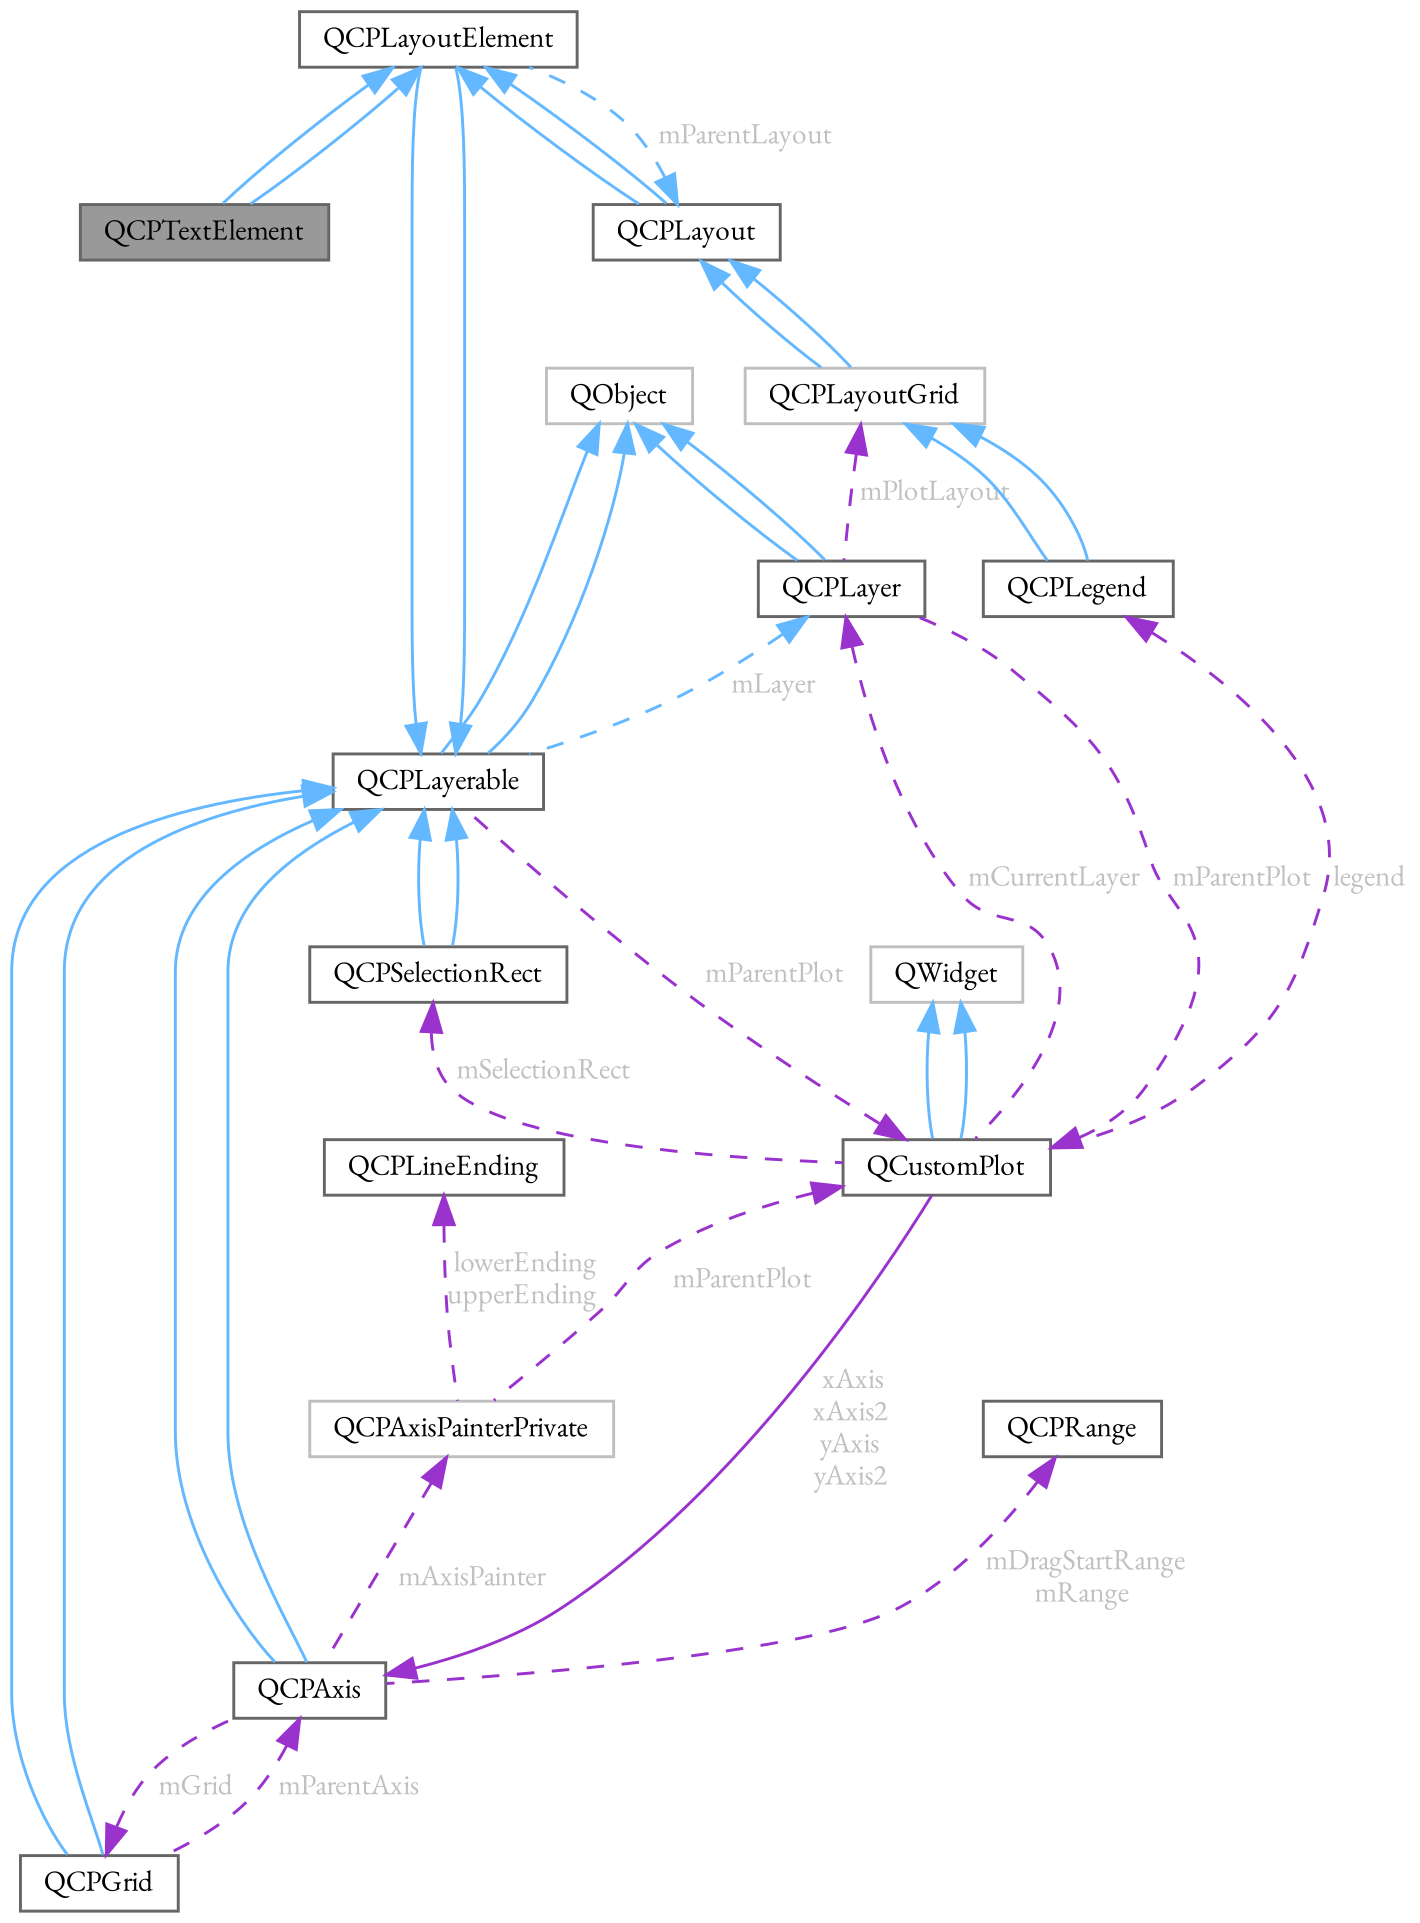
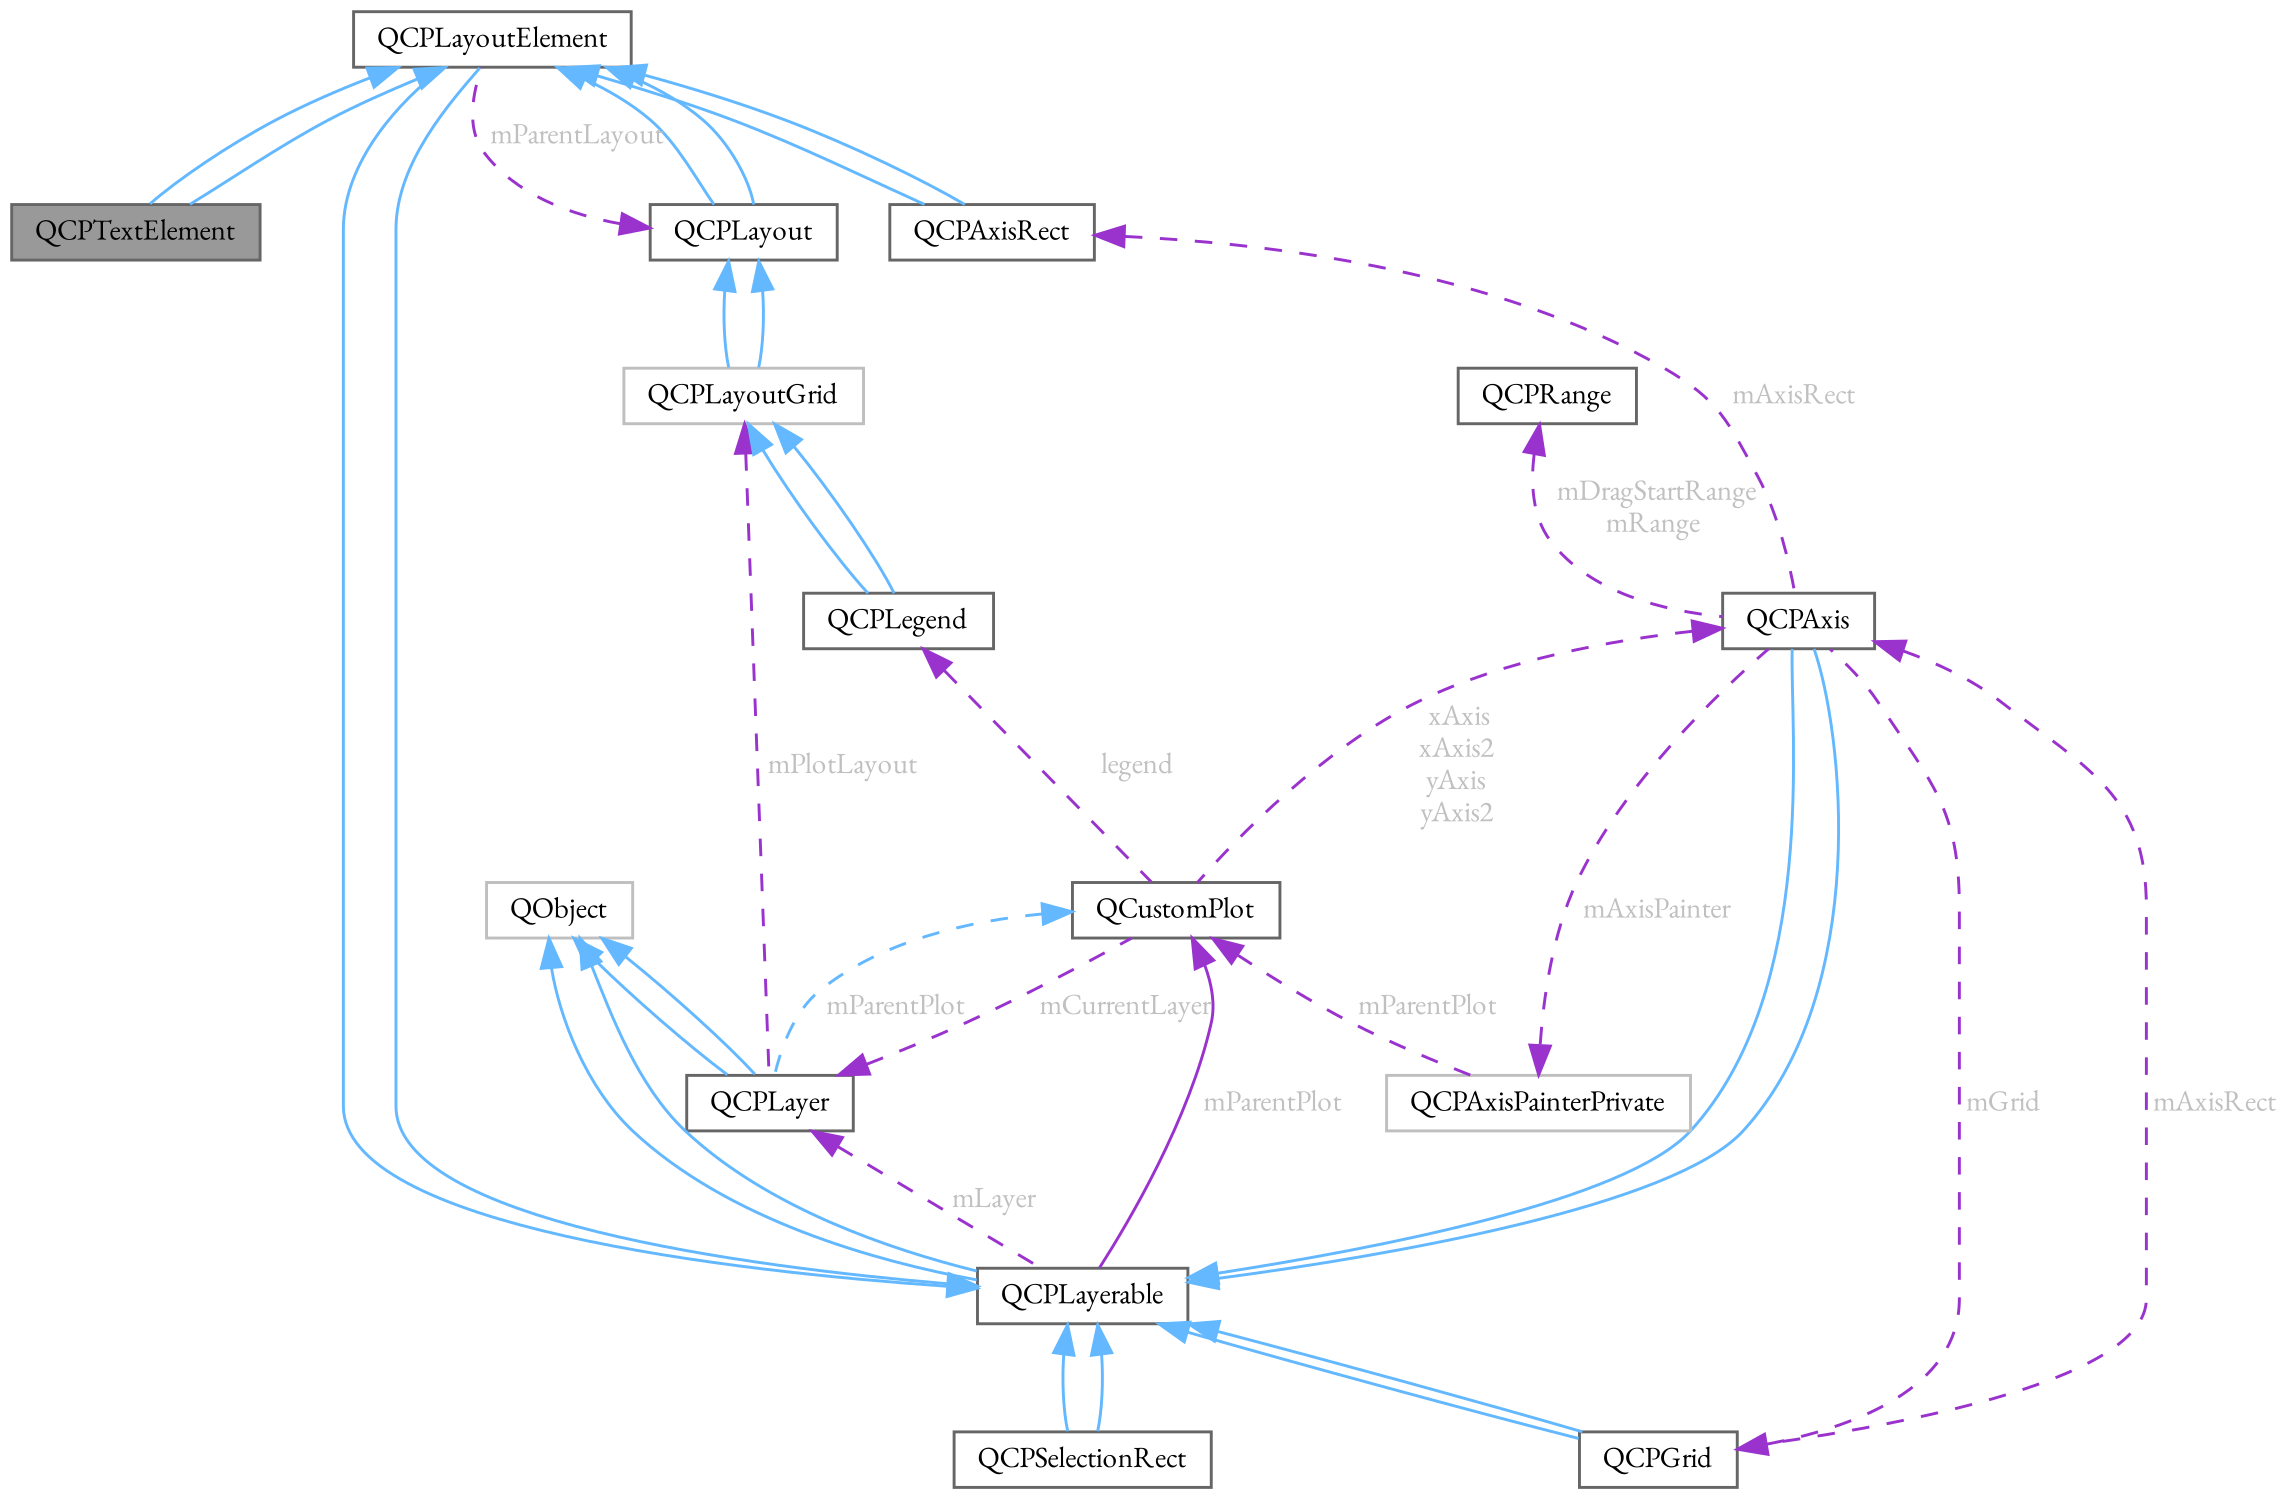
(608, 109) -> (508, 177)
none -> (992, 232)
(661, 705) -> (939, 1207)
(1149, 854) -> (880, 954)
(947, 975) -> none
(665, 977) -> (1177, 1123)
(612, 1143) -> none
(444, 1167) -> none
(713, 1479) -> (1417, 702)
(346, 1787) -> (2212, 1103)
